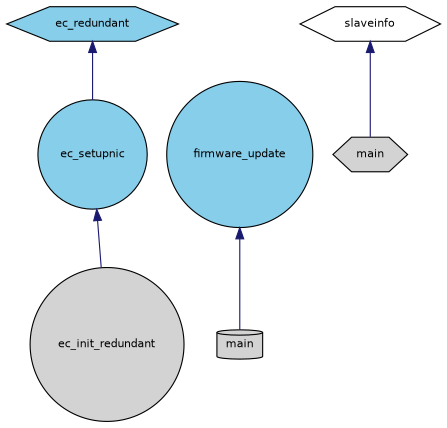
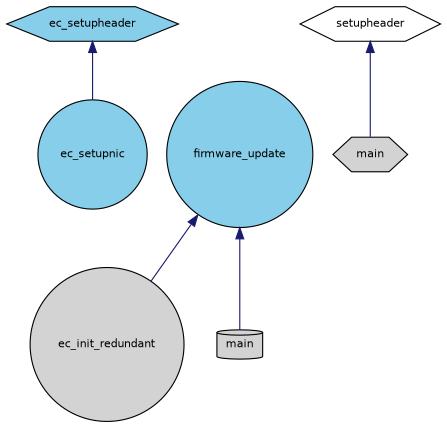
(93, 24) -> (93, 24)
(370, 24) -> (370, 24)
(99, 244) -> (171, 253)
